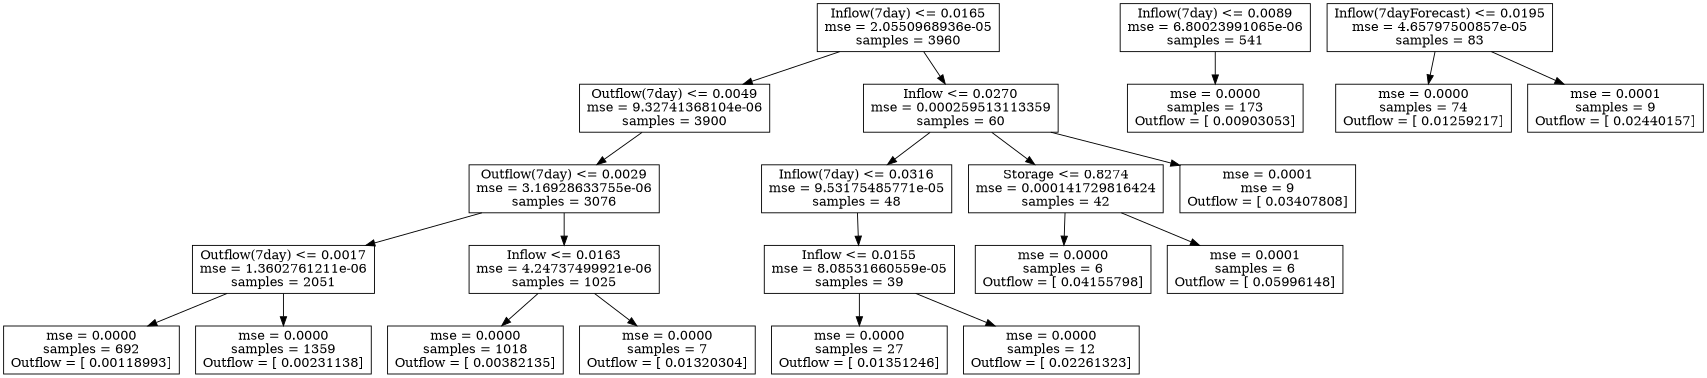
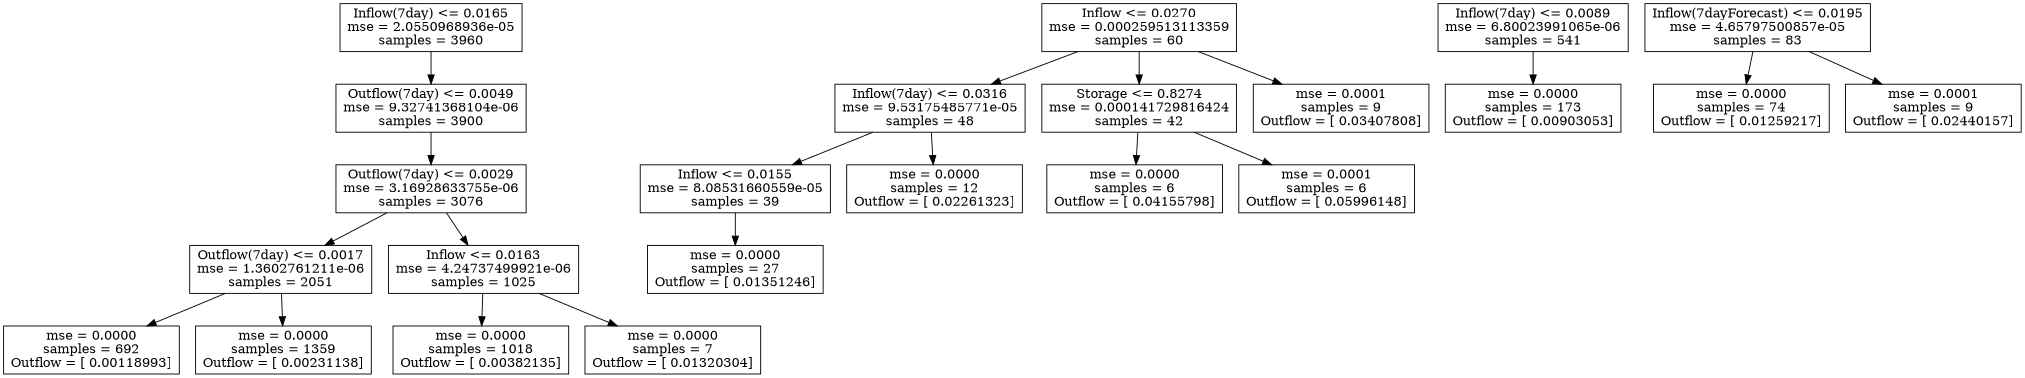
(932, 64) -> none
(1268, 189) -> (1341, 108)
(951, 308) -> (932, 144)
